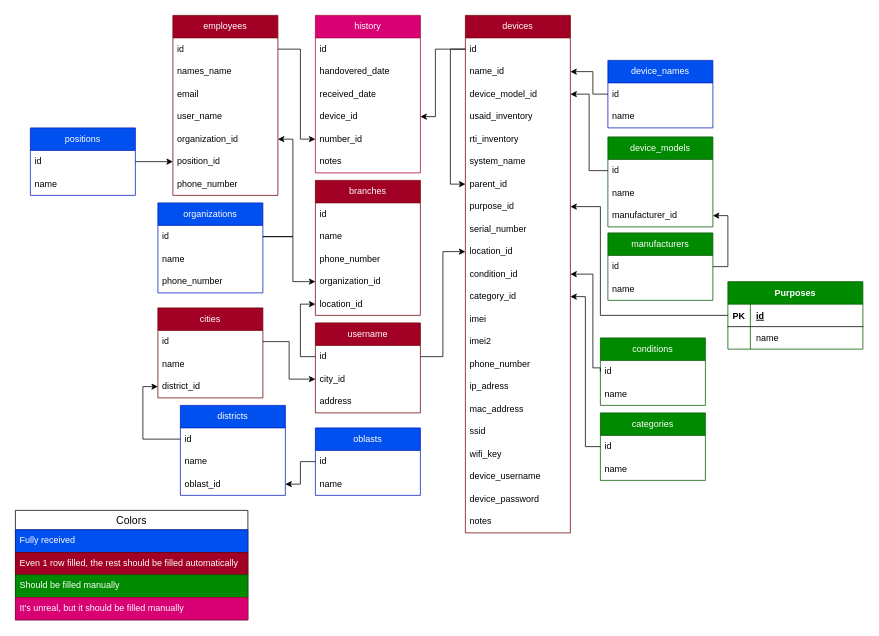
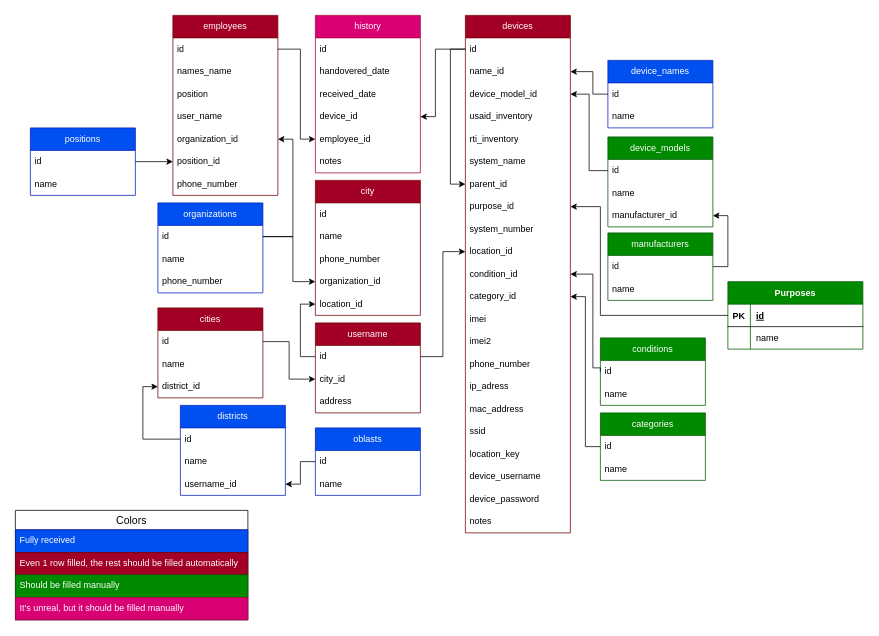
(188, 94) -> (195, 94)
(341, 139) -> (345, 139)
(368, 192) -> (368, 192)
(500, 229) -> (503, 229)
(488, 454) -> (498, 454)
(205, 484) -> (211, 484)
